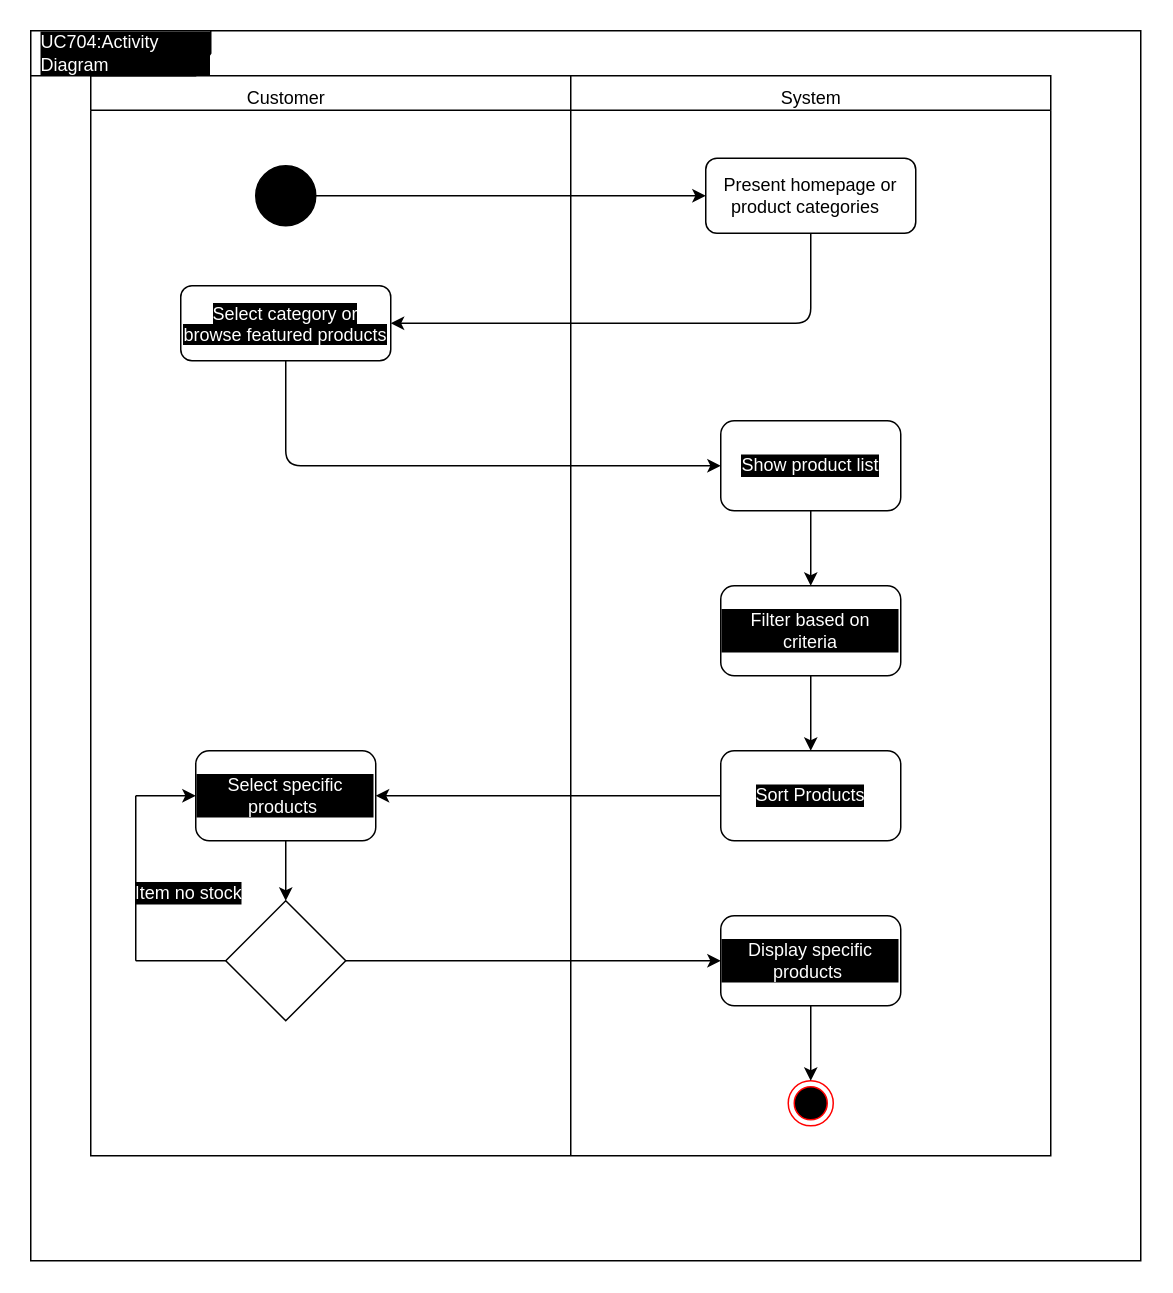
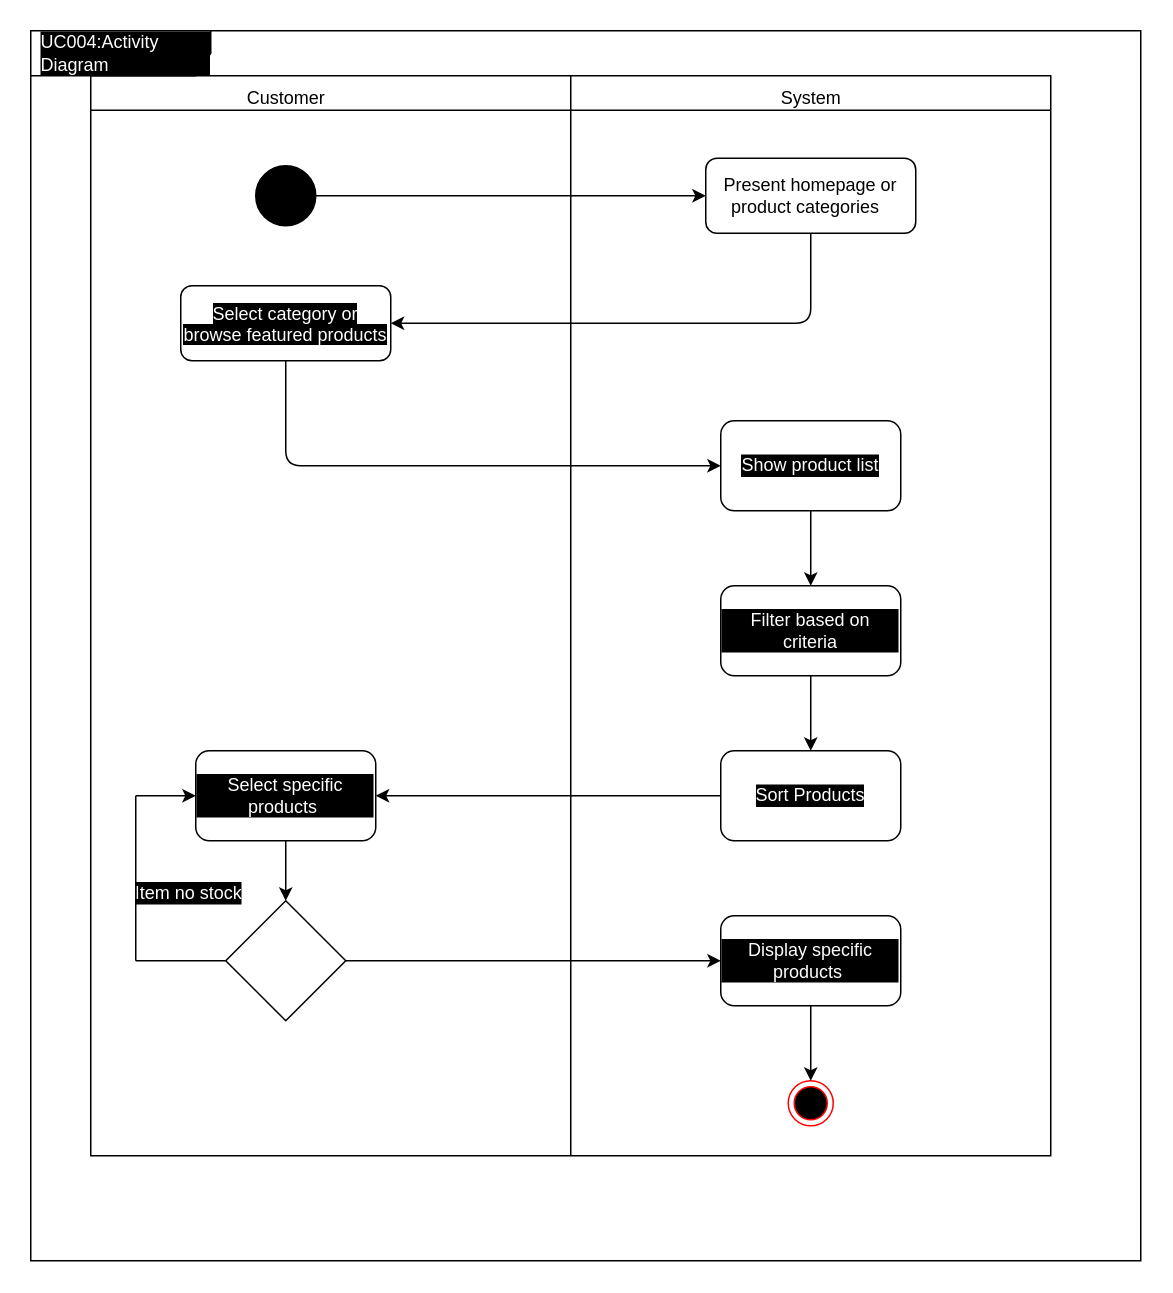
(126, 53) -> (126, 53)
